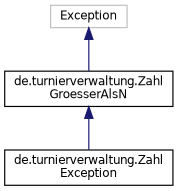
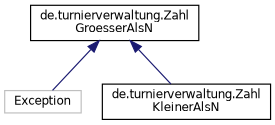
(89, 55) -> (72, 70)
(89, 168) -> (186, 102)
